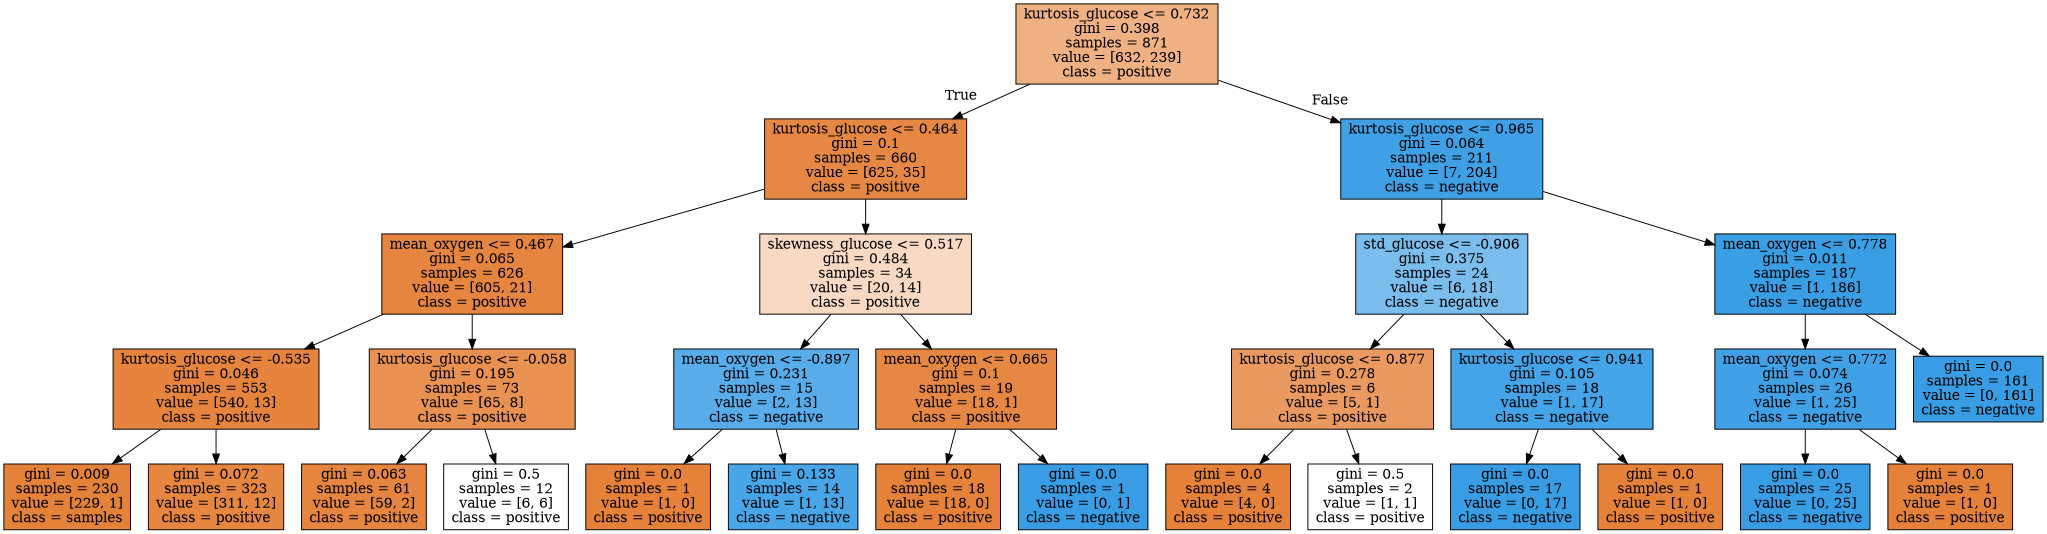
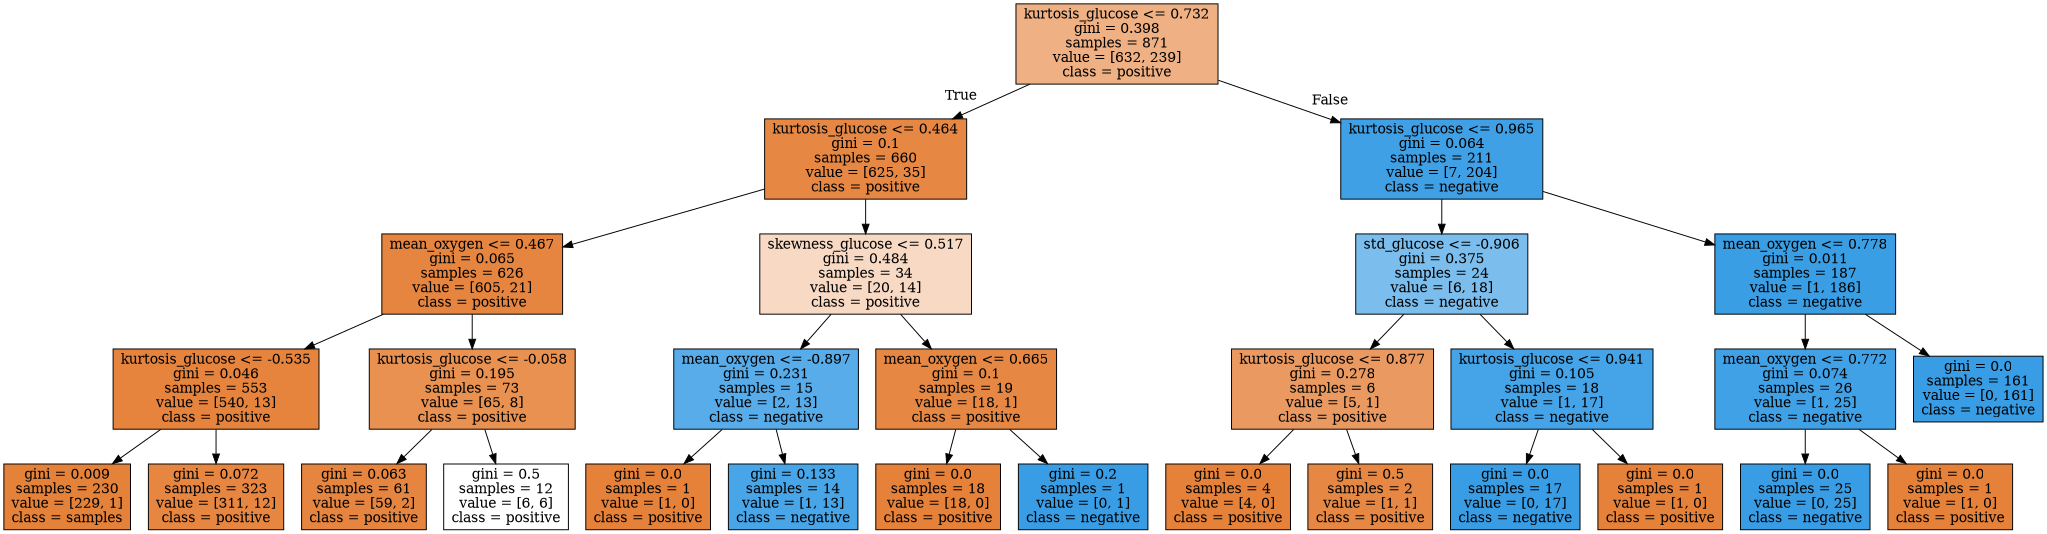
(1083, 497) -> (1083, 497)
(1370, 497) -> (1370, 497)
